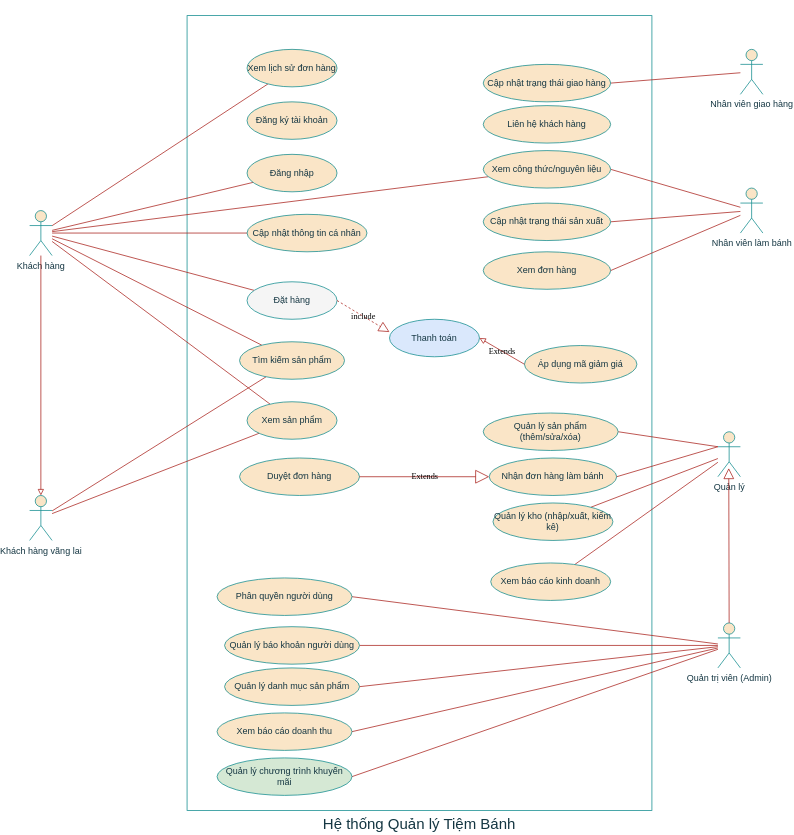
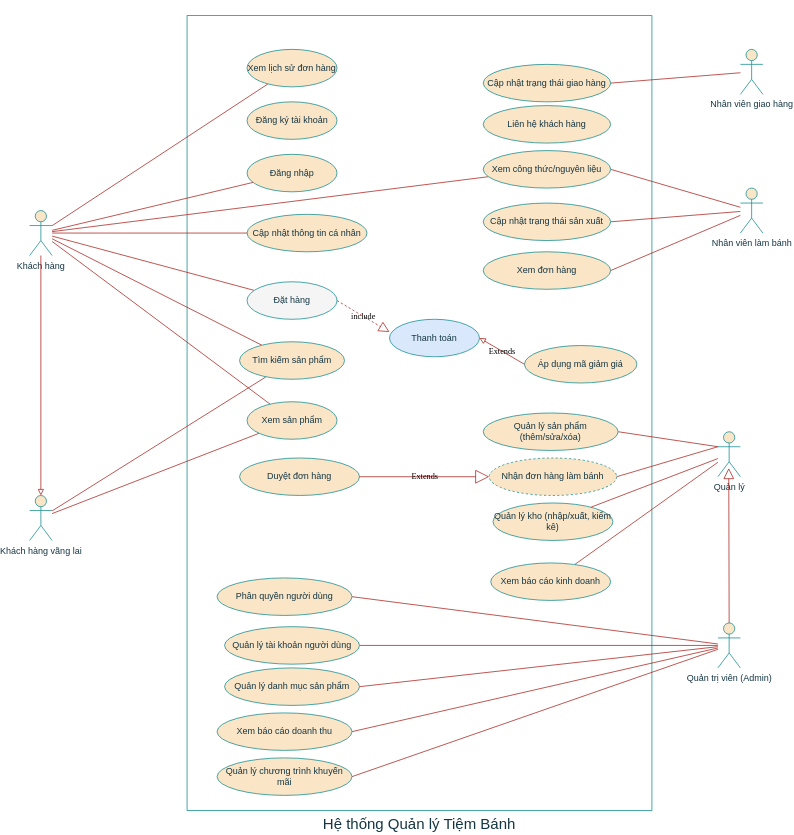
(553, 477) -> (553, 477)
(292, 645) -> (292, 645)
(285, 777) -> (285, 777)
